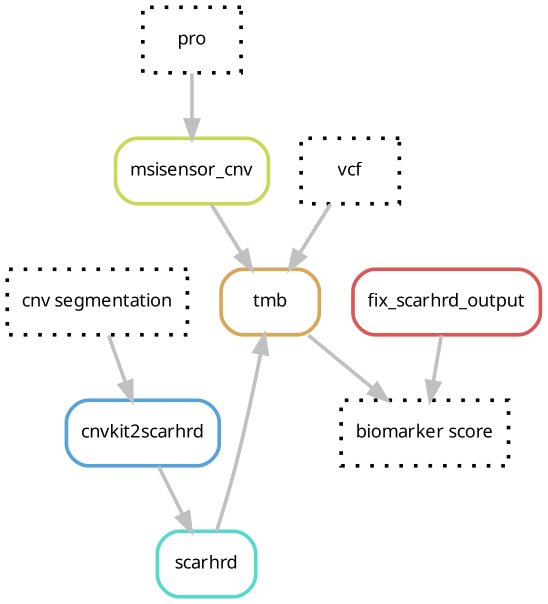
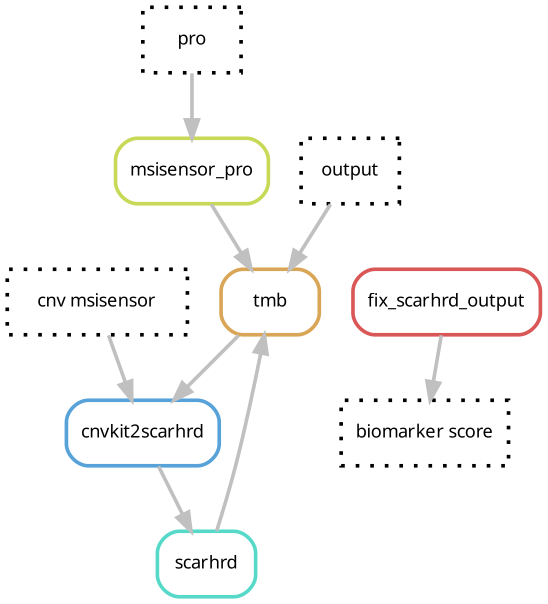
(192, 171) -> (192, 171)
(350, 171) -> (350, 171)
(97, 302) -> (97, 302)
(341, 362) -> (213, 361)
